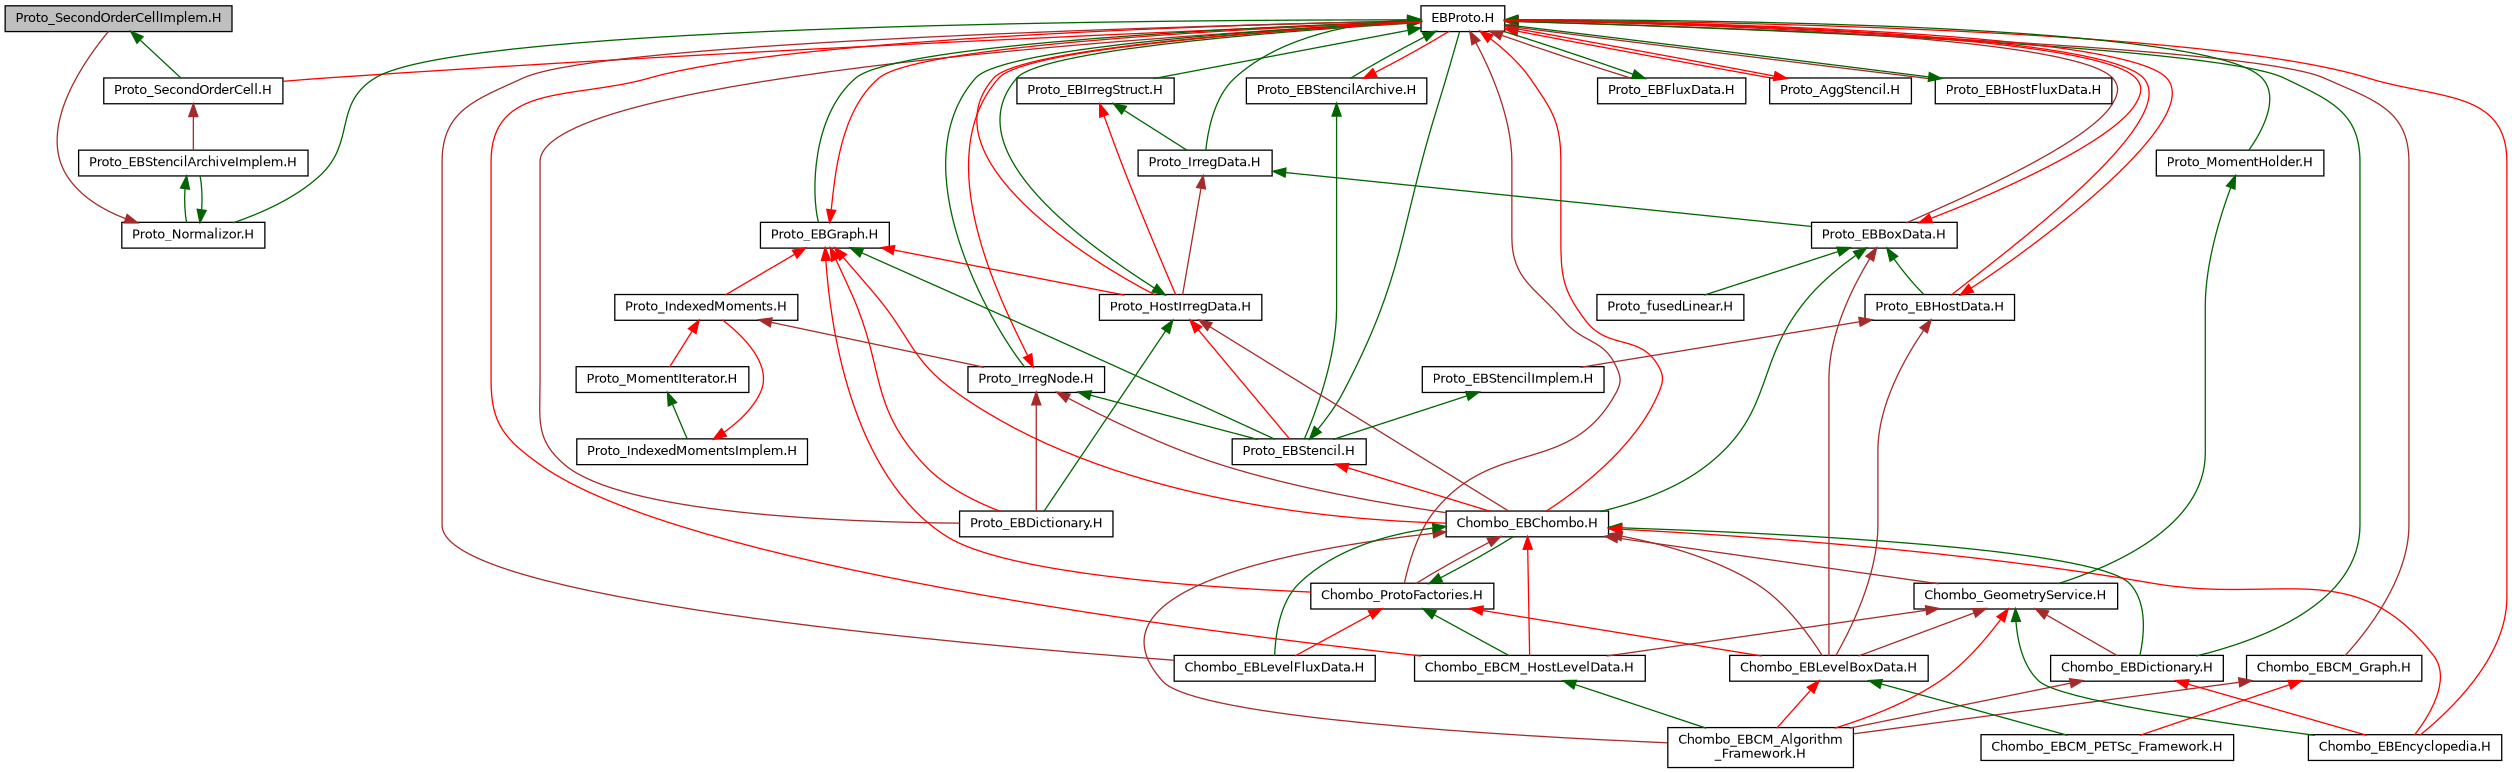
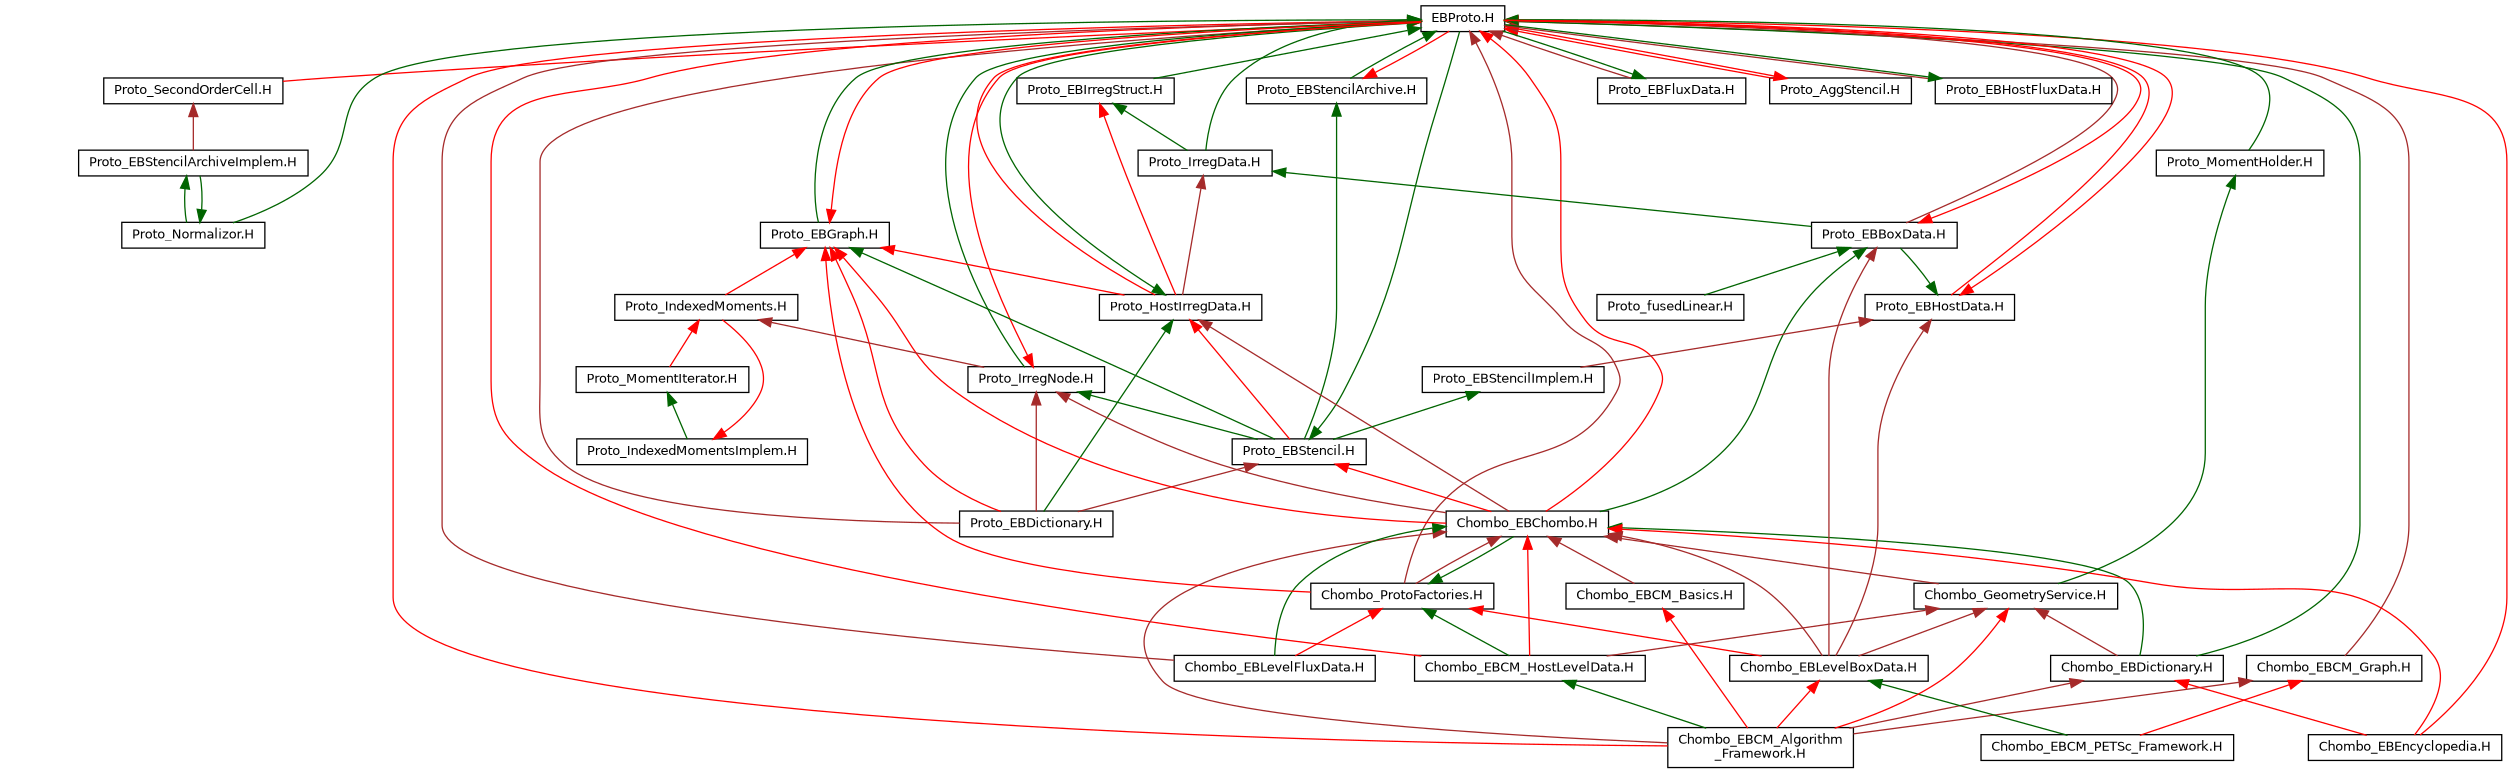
(119, 19) -> none
(1908, 278) -> (1916, 265)
none -> (1157, 491)
none -> (393, 498)
none -> (1655, 596)
(2143, 710) -> none
